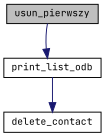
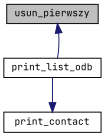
(46, 36) -> (59, 46)
(52, 122) -> (52, 122)
